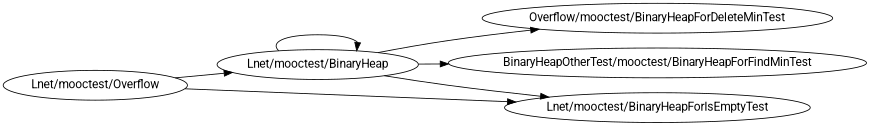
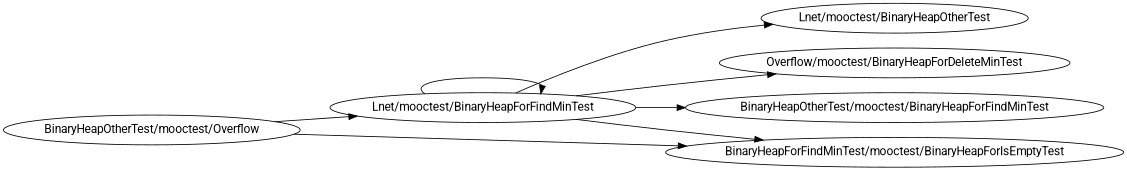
none -> (895, 18)
(318, 65) -> (483, 108)
(95, 85) -> (152, 130)
(657, 108) -> (895, 152)
